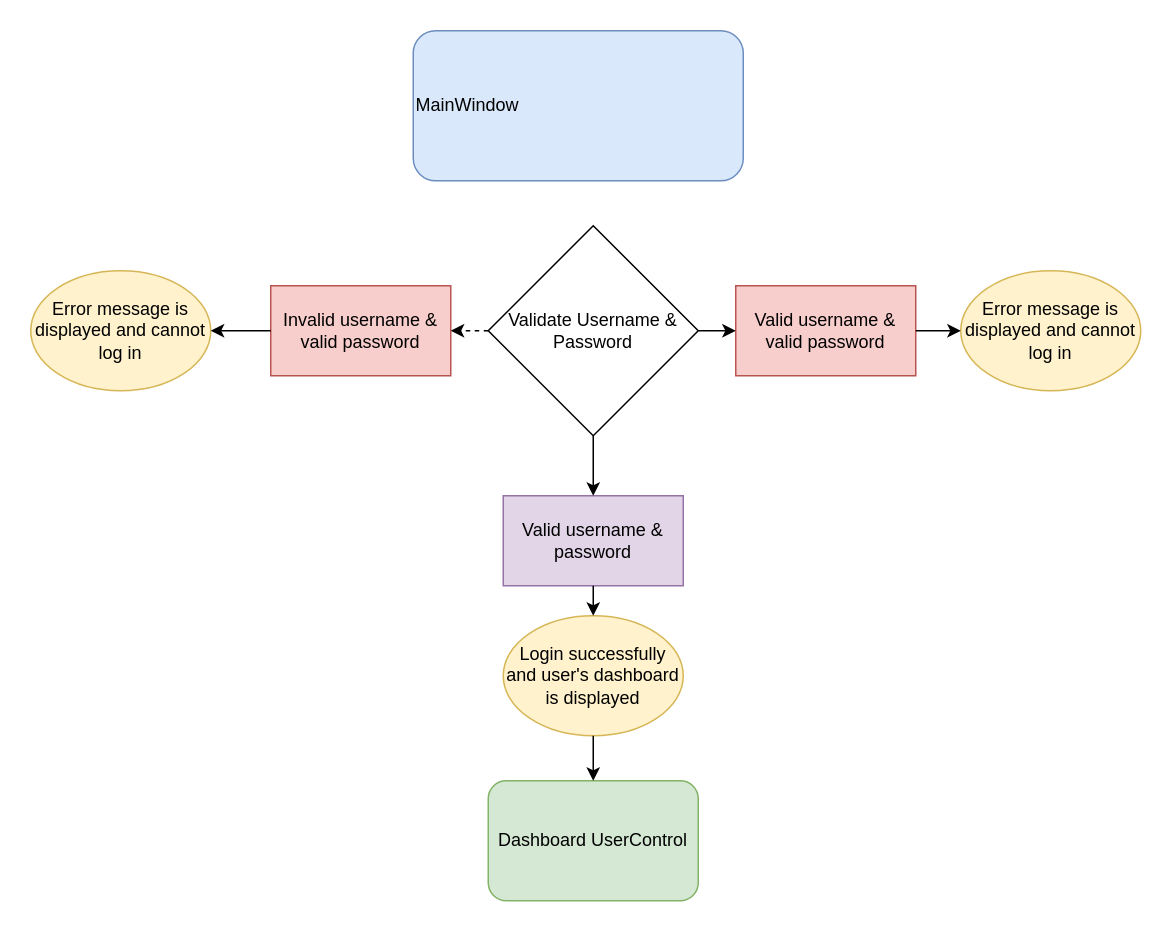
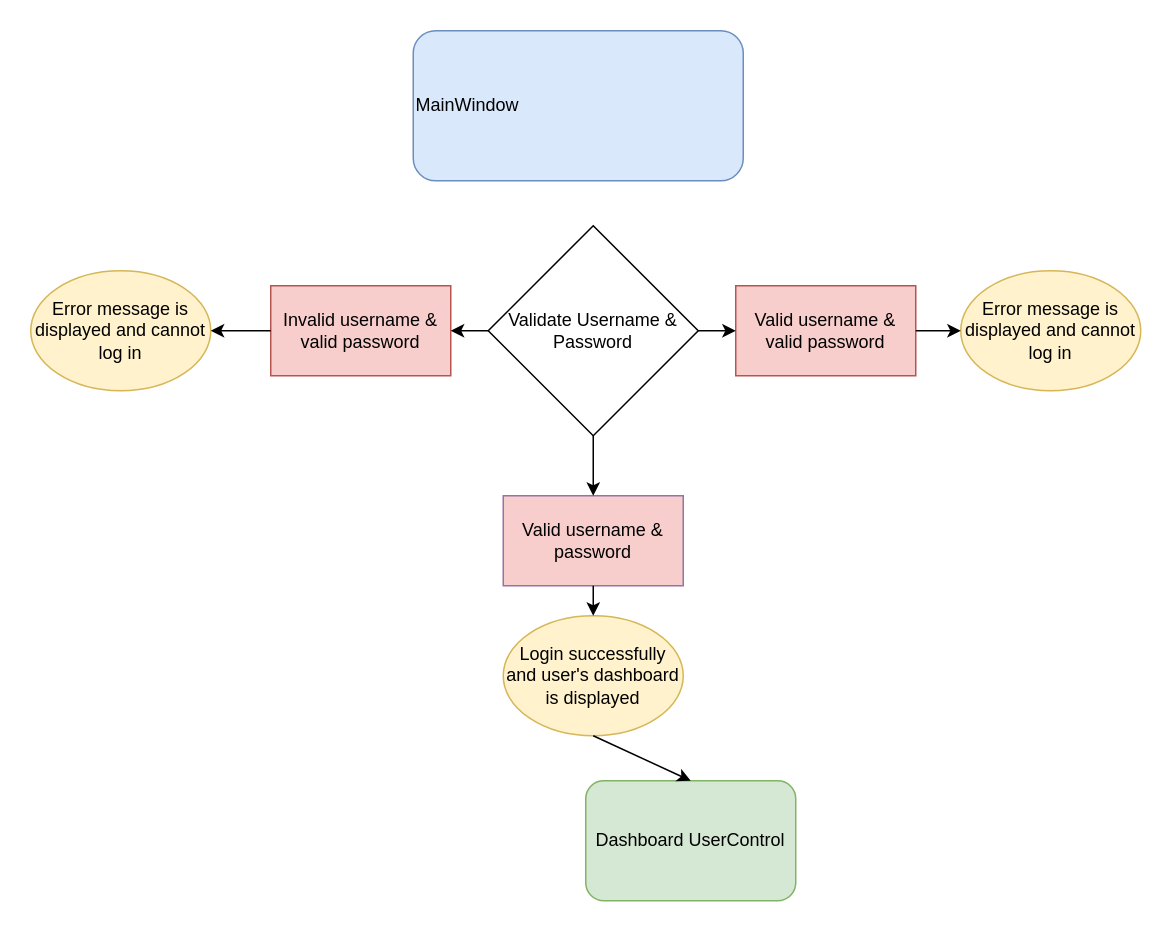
(473, 331) -> (473, 331)
(593, 541) -> (593, 541)
(593, 841) -> (691, 841)
